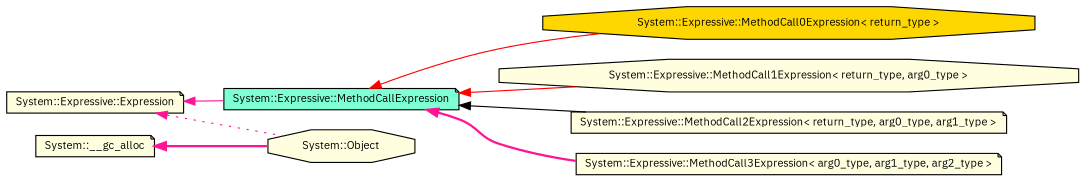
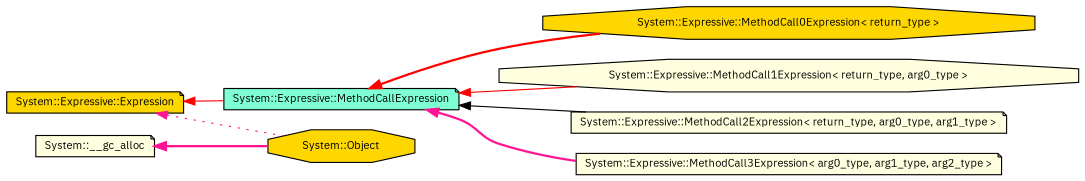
(489, 51) -> (489, 51)
(209, 101) -> (209, 101)
(95, 102) -> (95, 102)
(341, 146) -> (341, 146)
